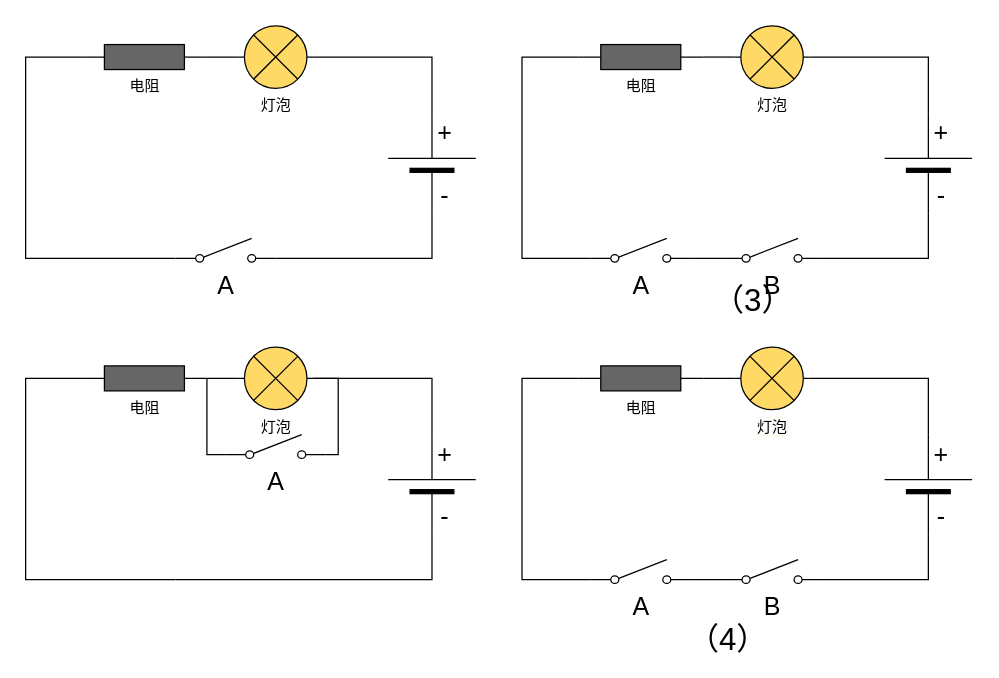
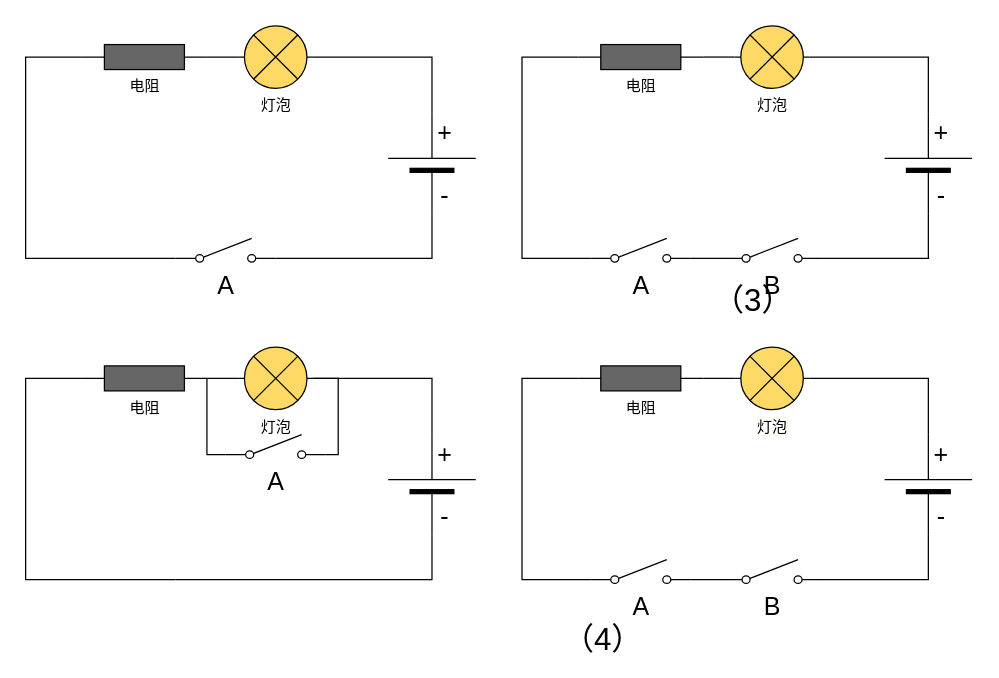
(728, 638) -> (603, 638)
